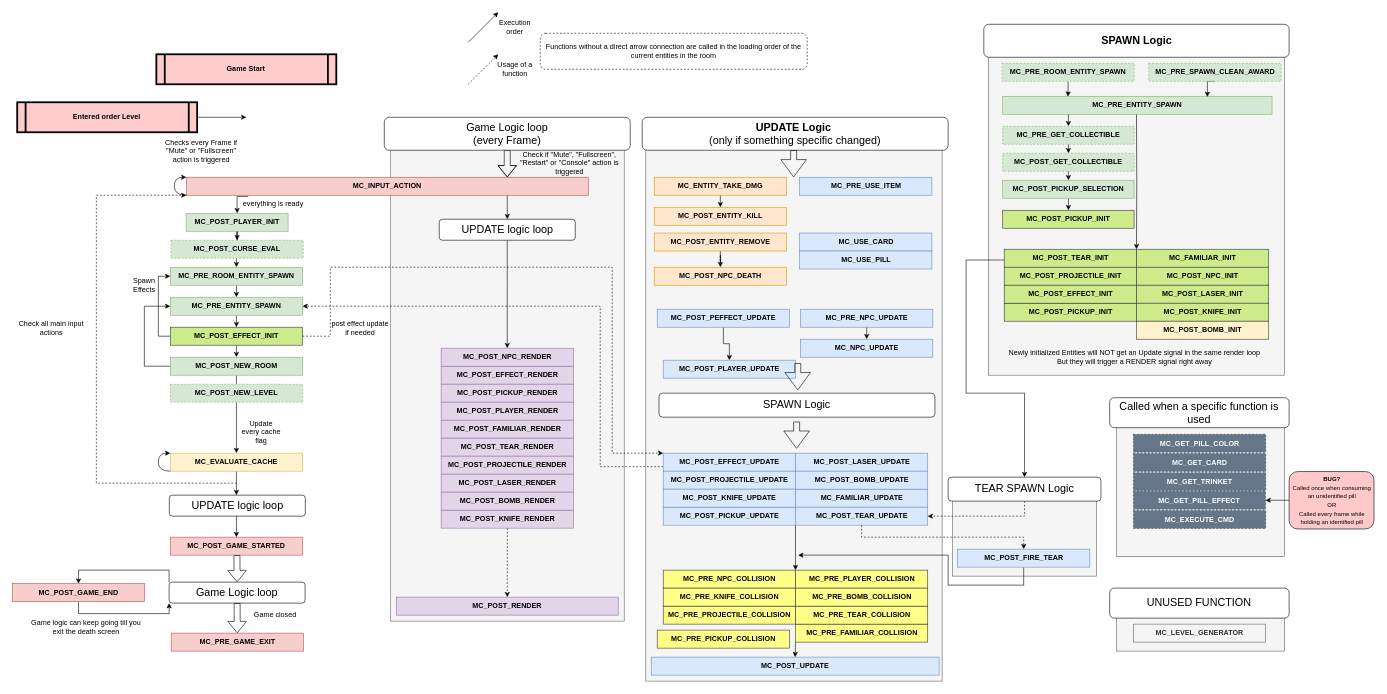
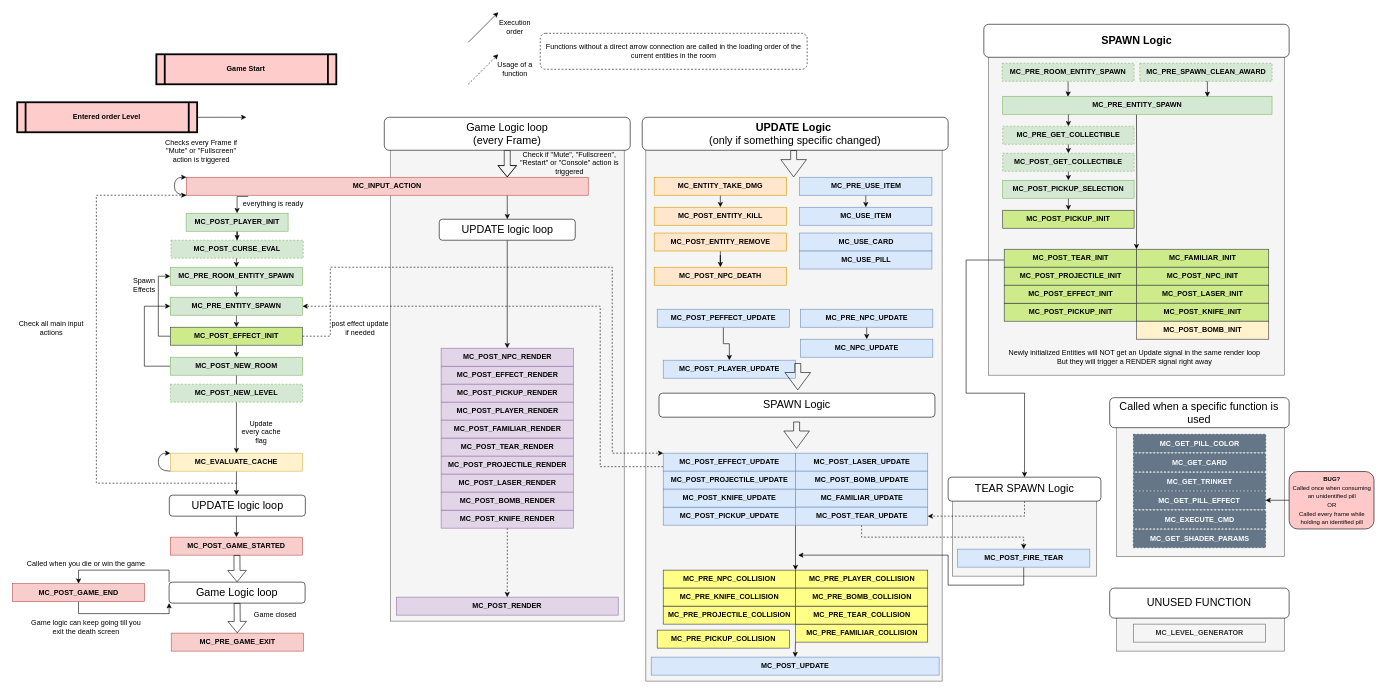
(1215, 72) -> (1206, 72)
none -> (866, 201)
none -> (866, 216)
none -> (1200, 539)
none -> (86, 564)
